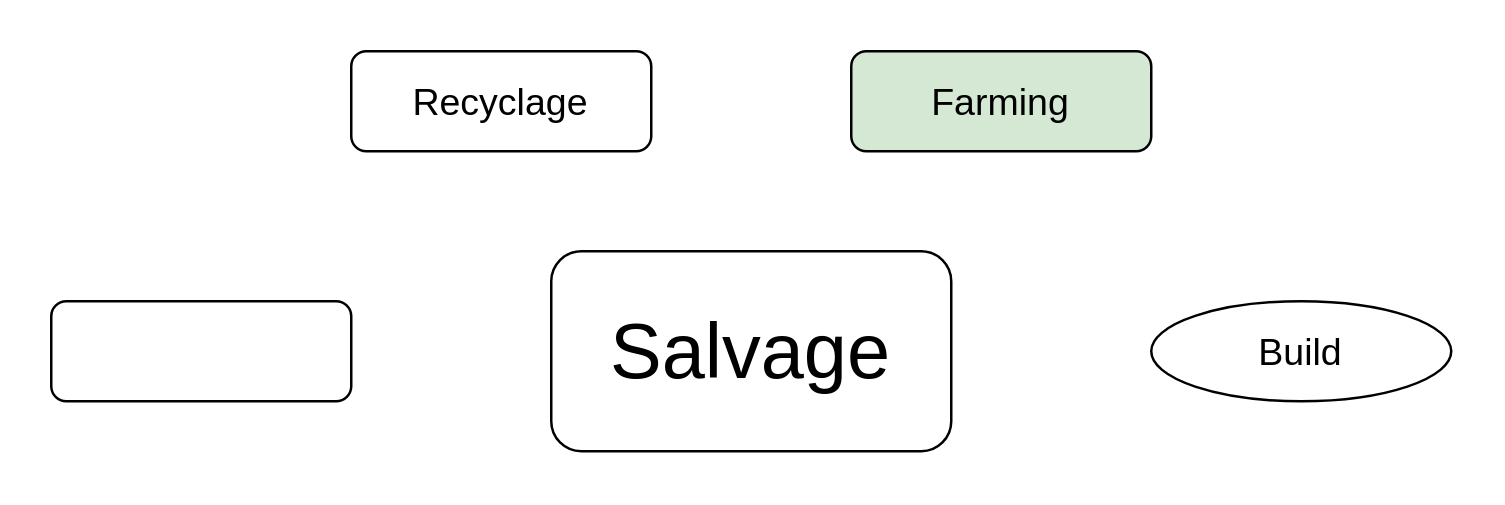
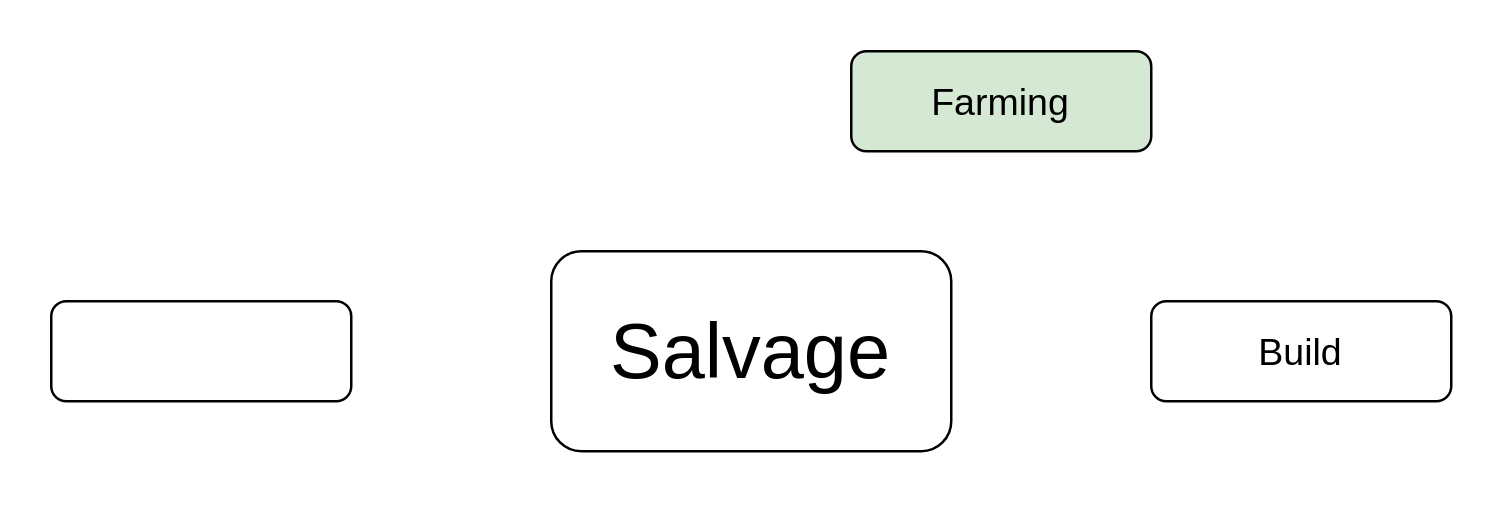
(501, 101) -> none
(1301, 351) -> (1301, 351)
